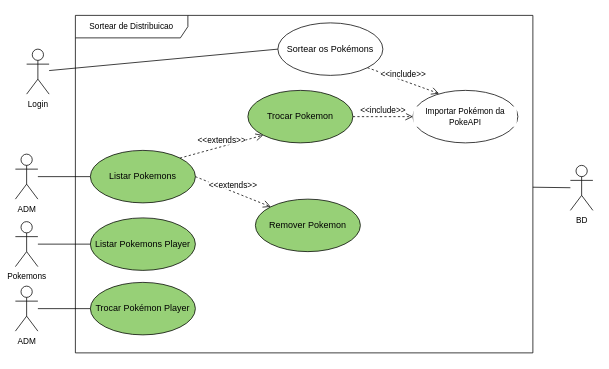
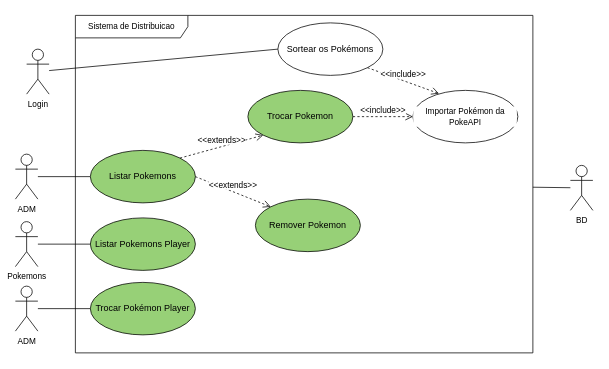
(132, 27) -> (132, 27)
